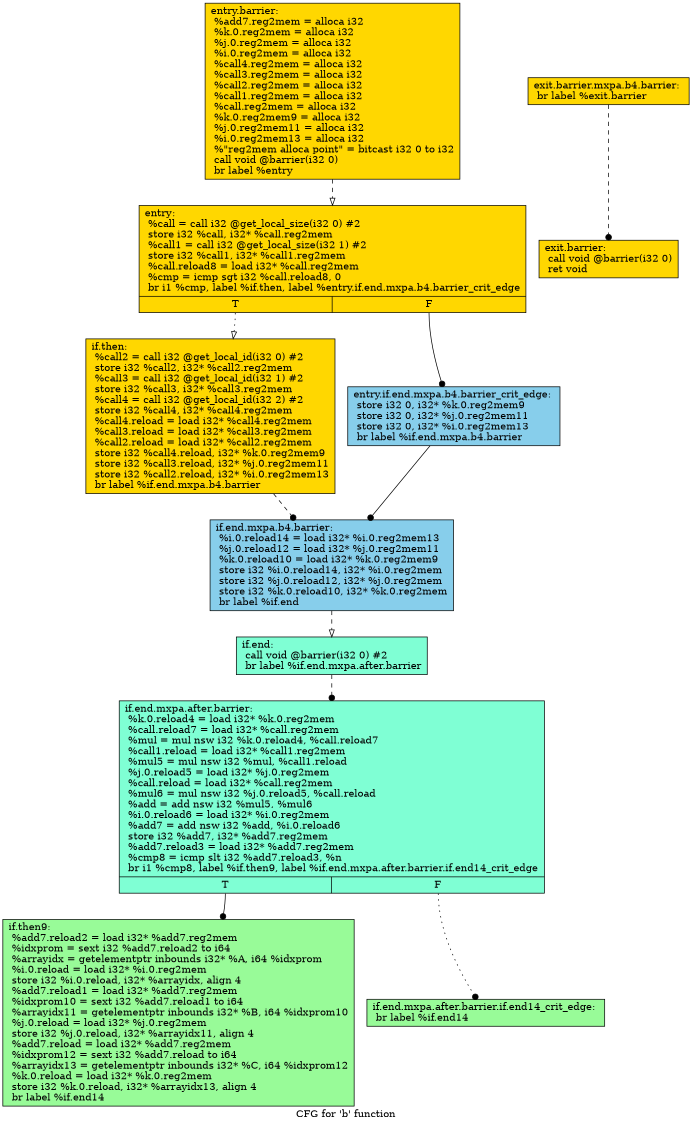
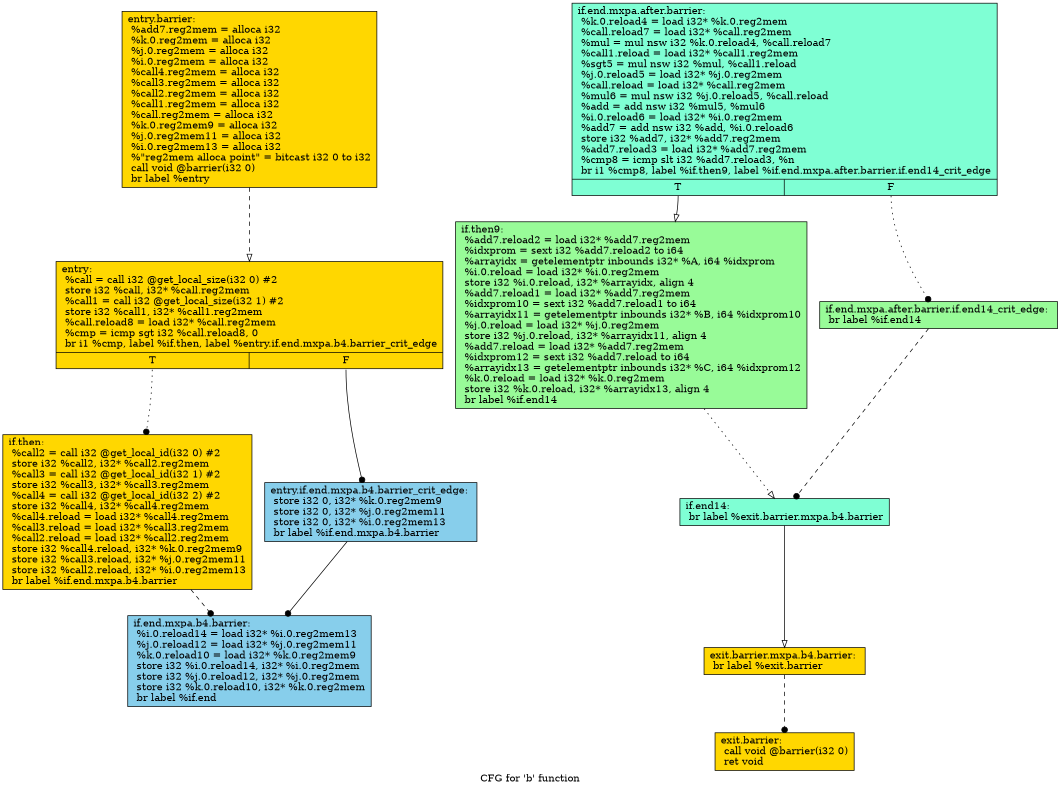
(235, 322) -> (151, 399)
none -> (785, 512)
(332, 656) -> none
(236, 762) -> (687, 64)
(225, 904) -> (678, 205)
